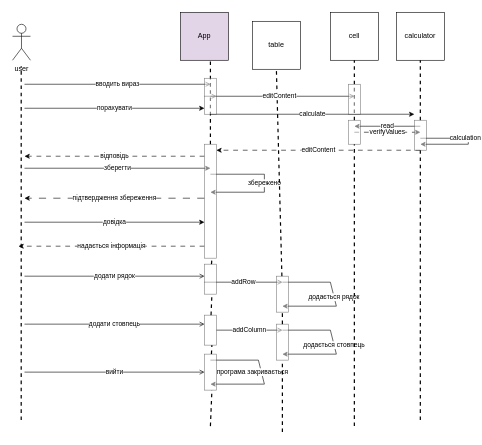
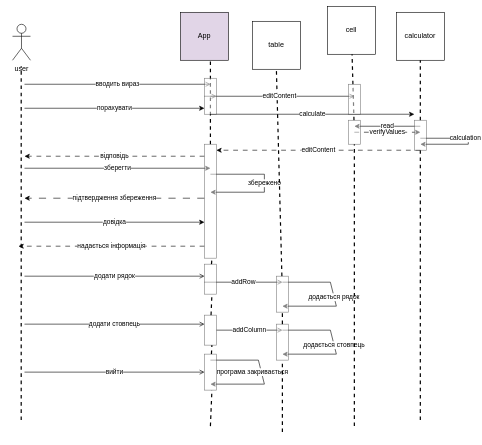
(354, 36) -> (351, 30)
